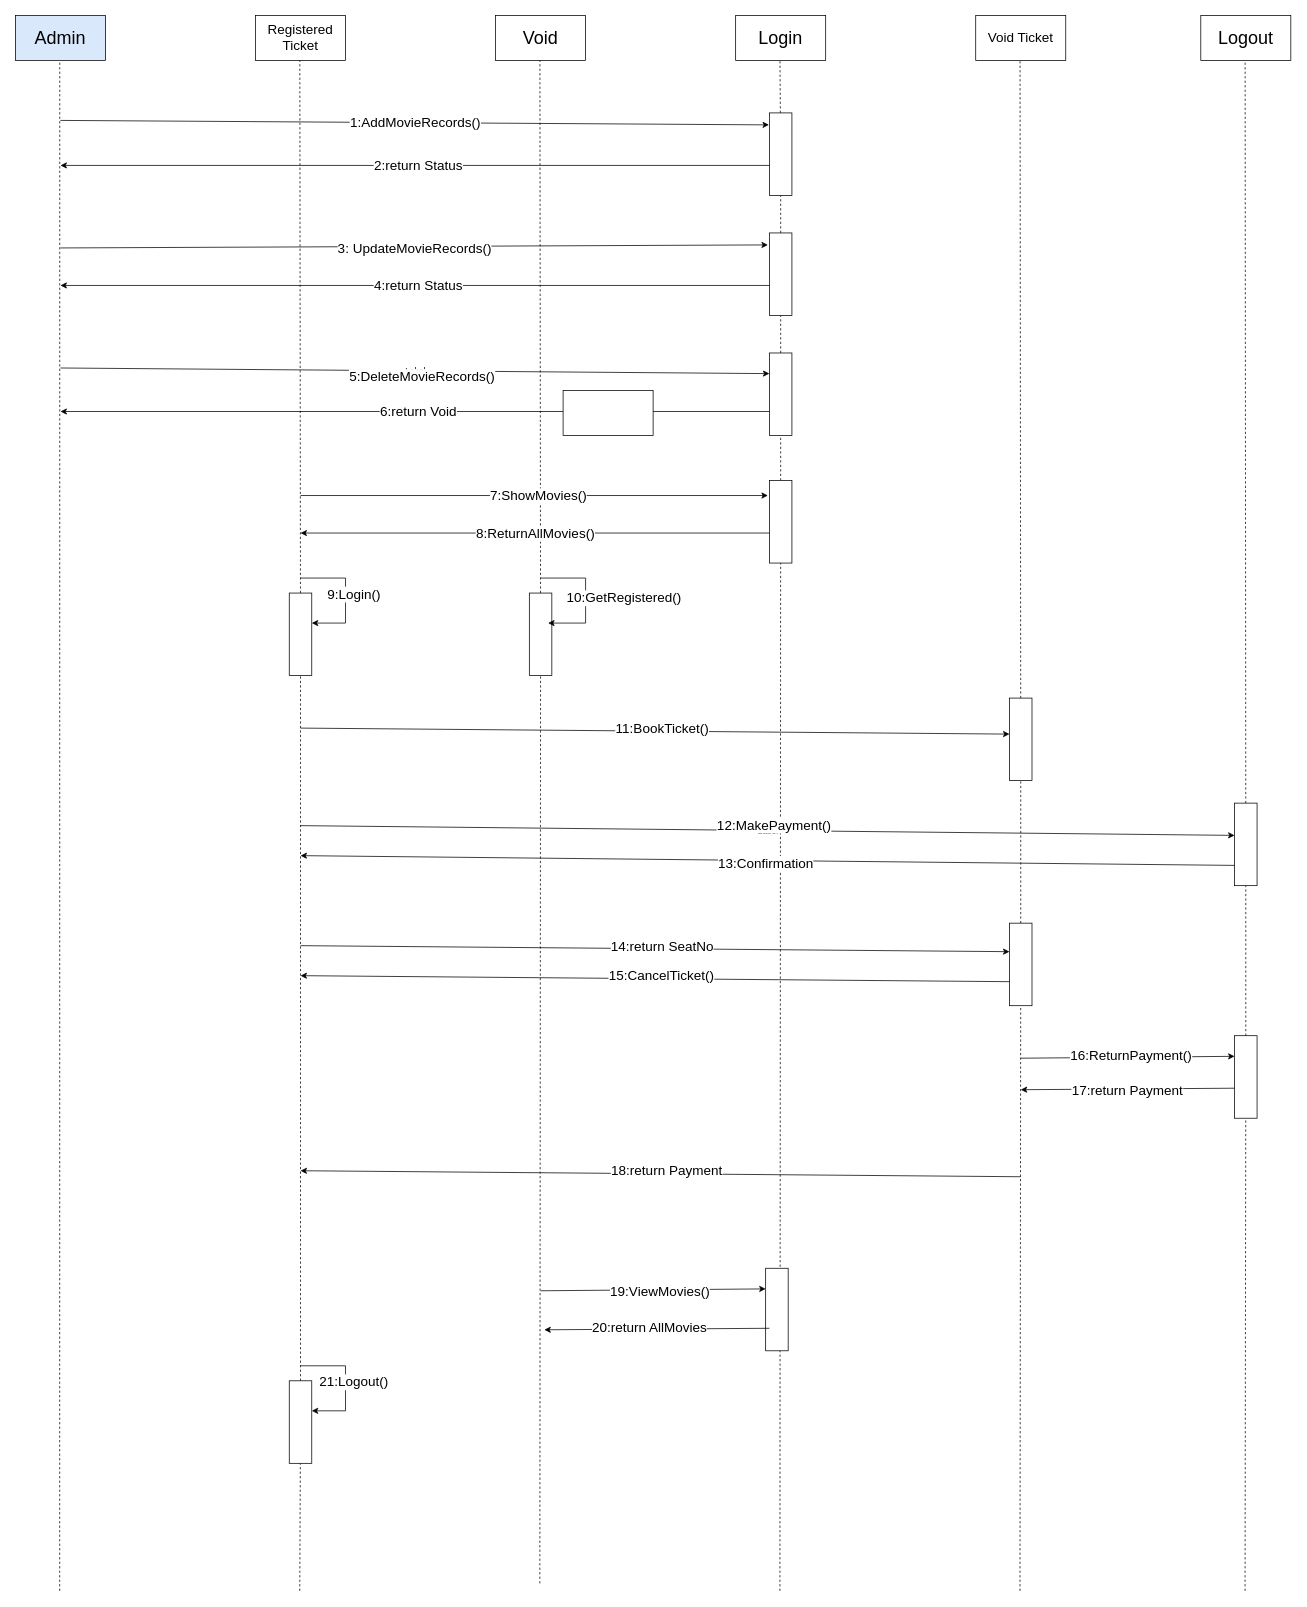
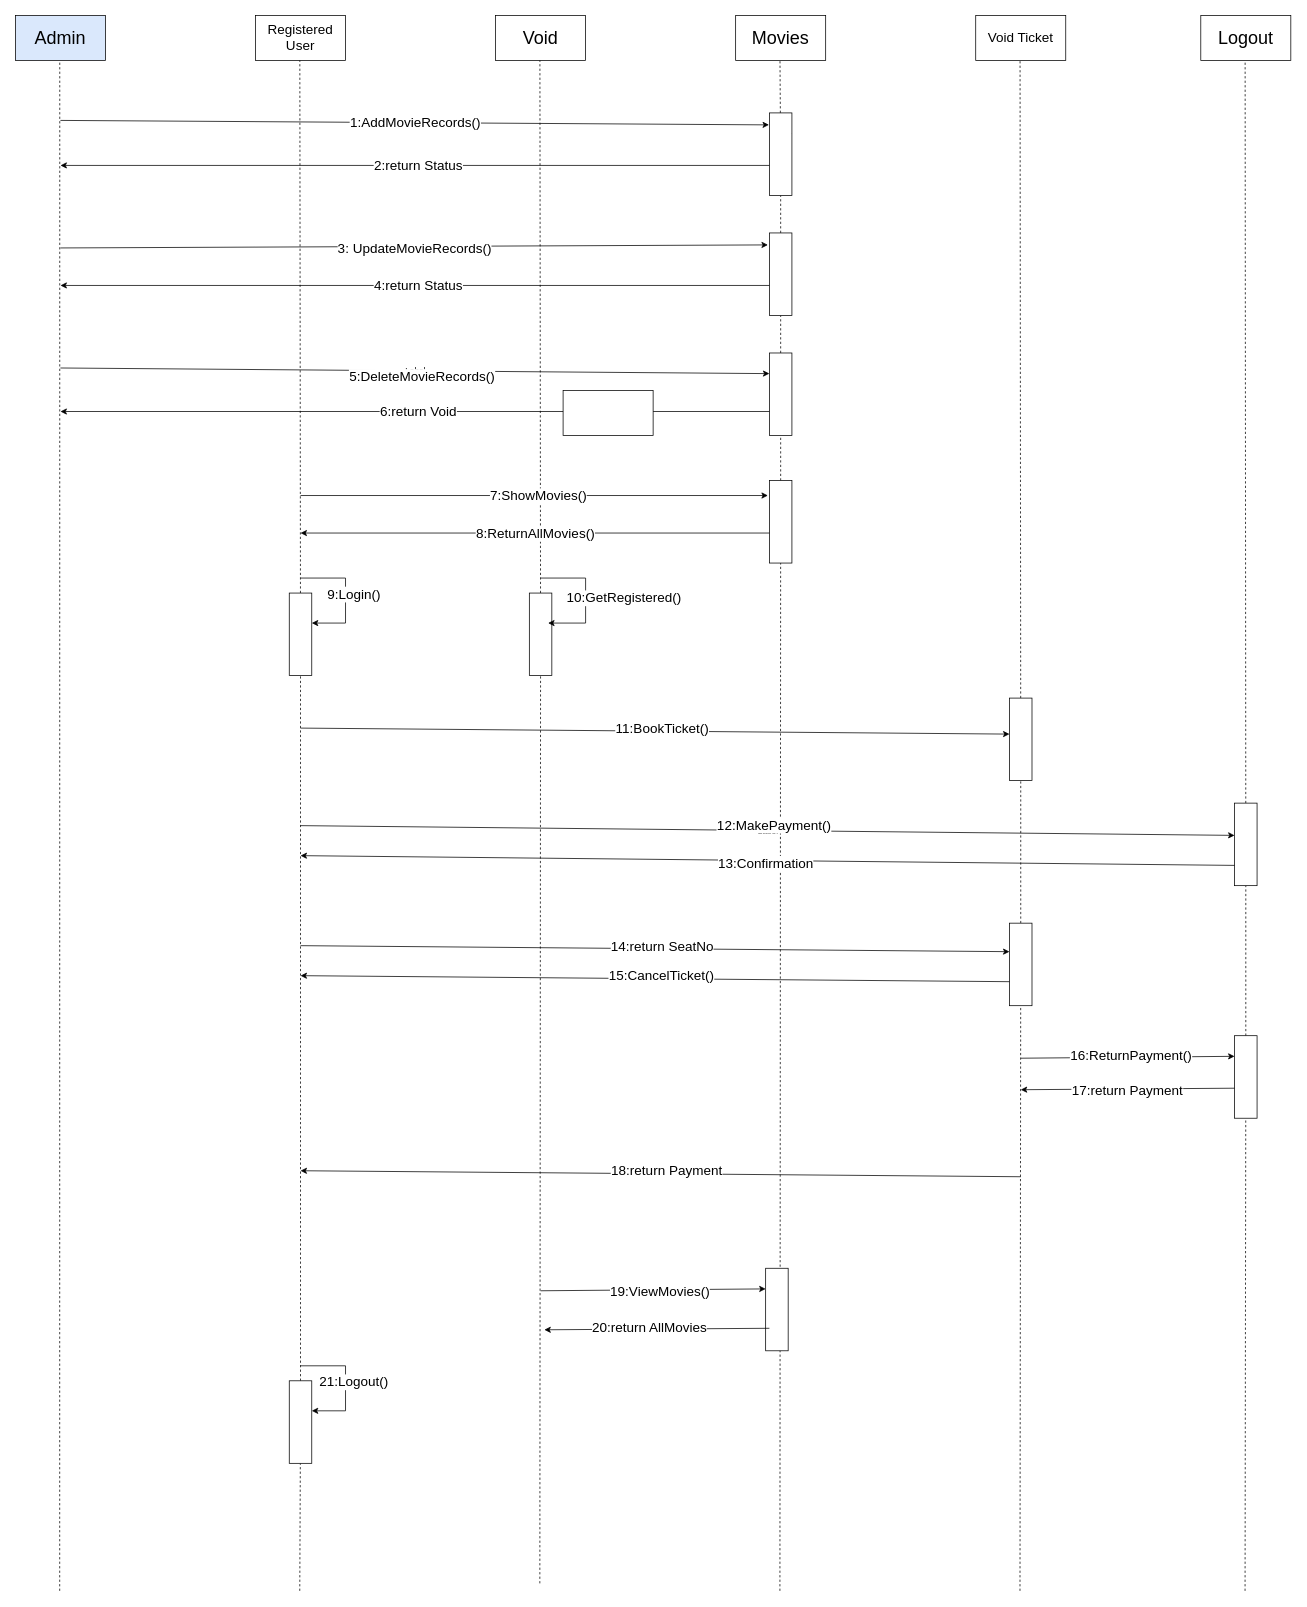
(300, 38) -> (300, 38)
(780, 38) -> (780, 38)
